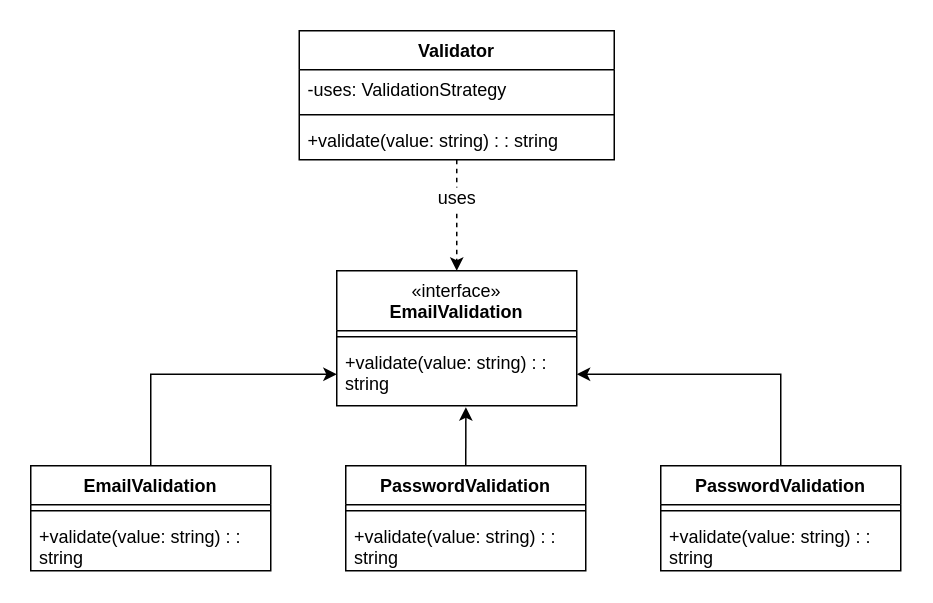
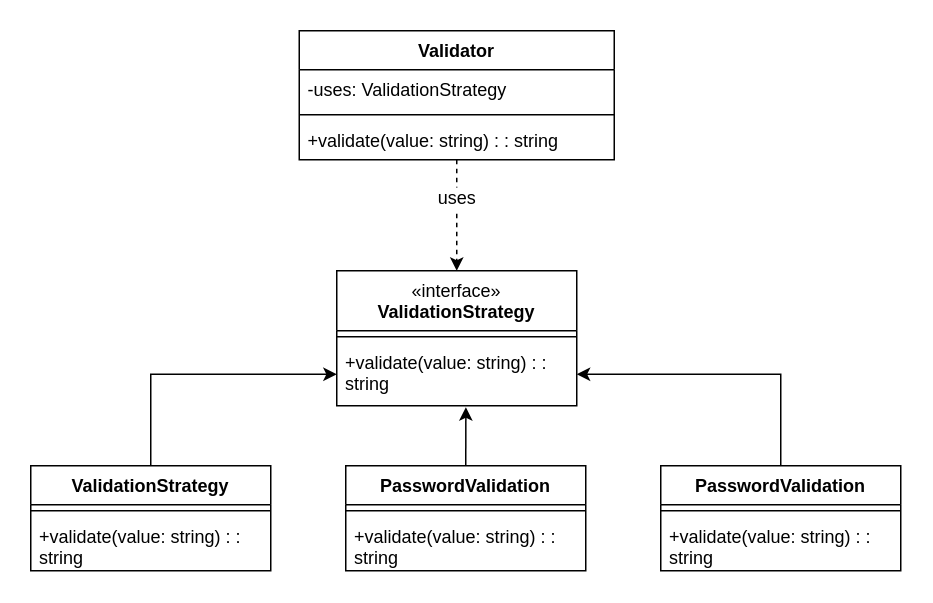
(457, 303) -> (457, 303)
(151, 487) -> (151, 487)
